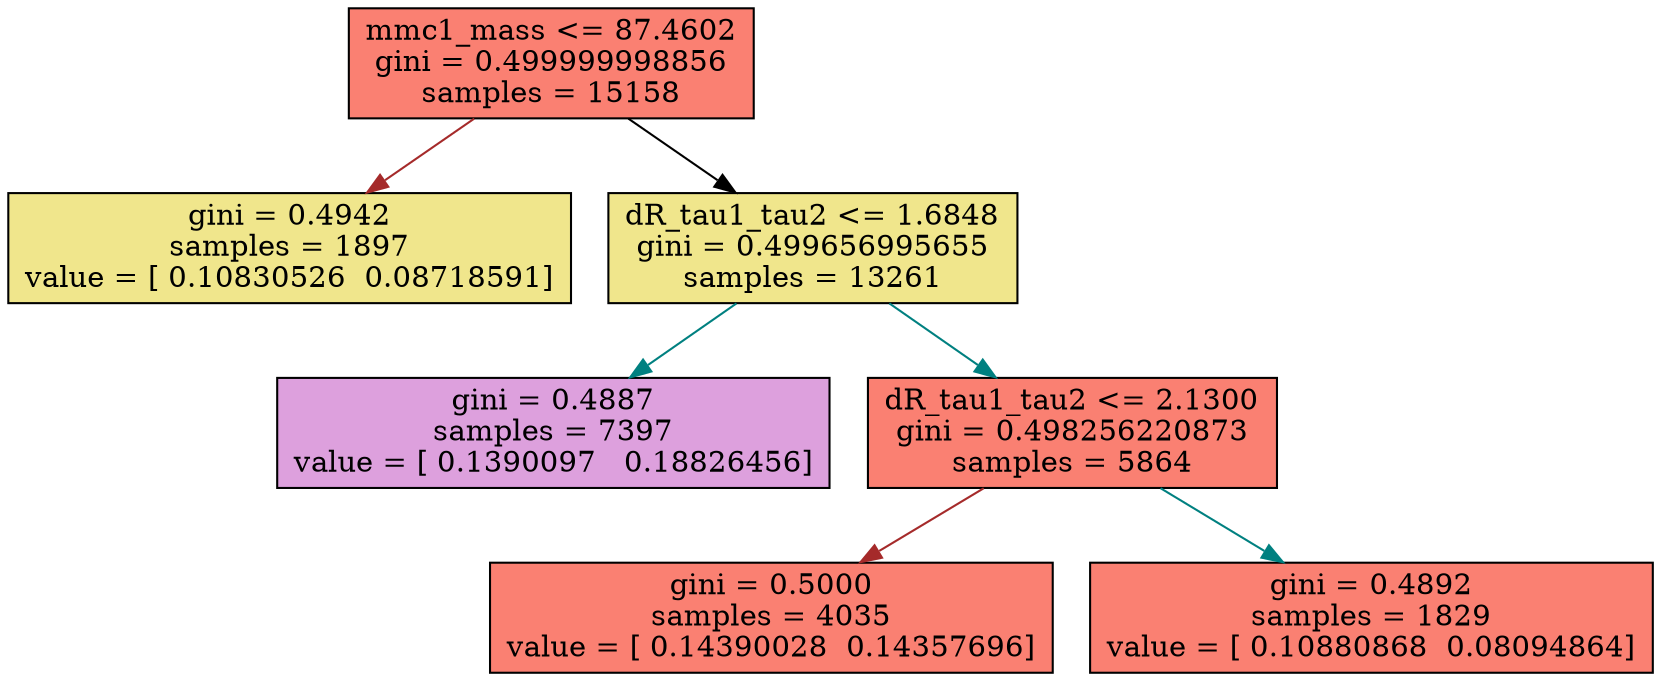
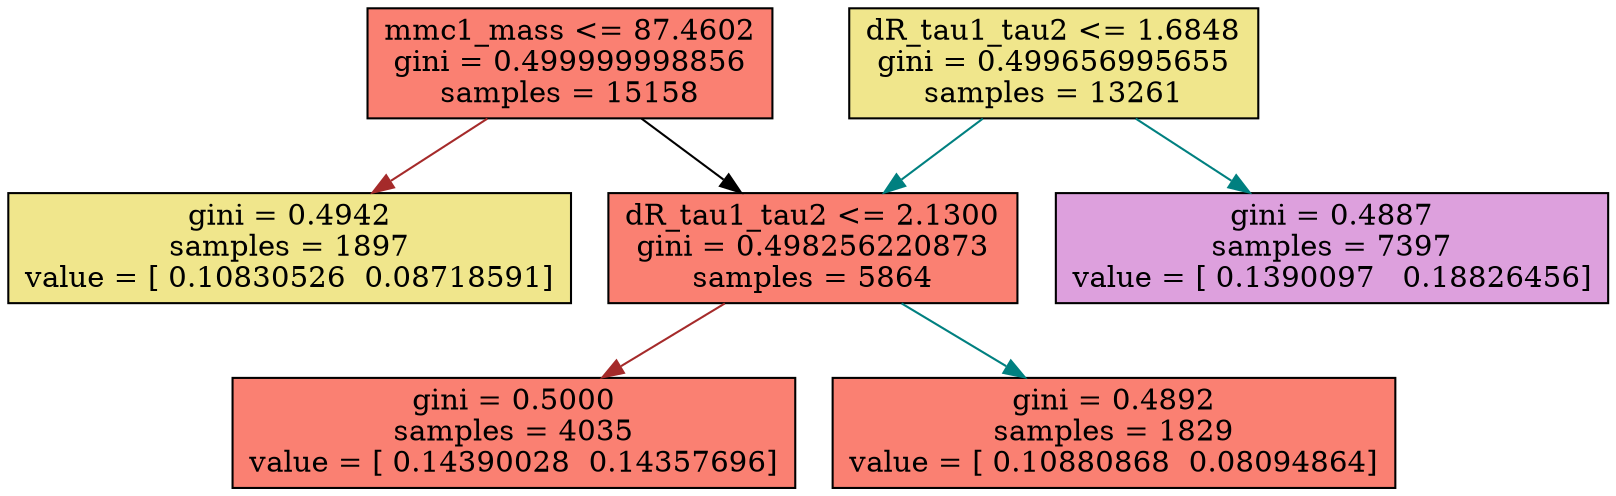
(673, 149) -> (683, 149)
